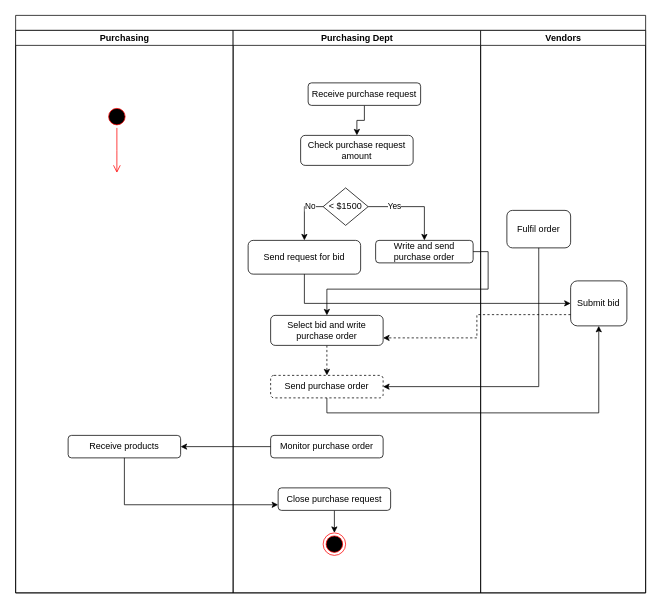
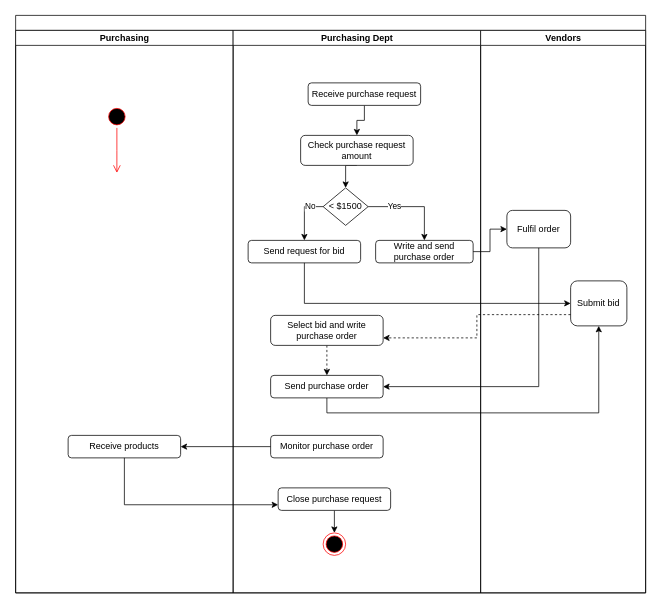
none -> (345, 173)
(304, 257) -> (304, 252)
(327, 289) -> (492, 229)
(327, 387) -> (327, 387)
